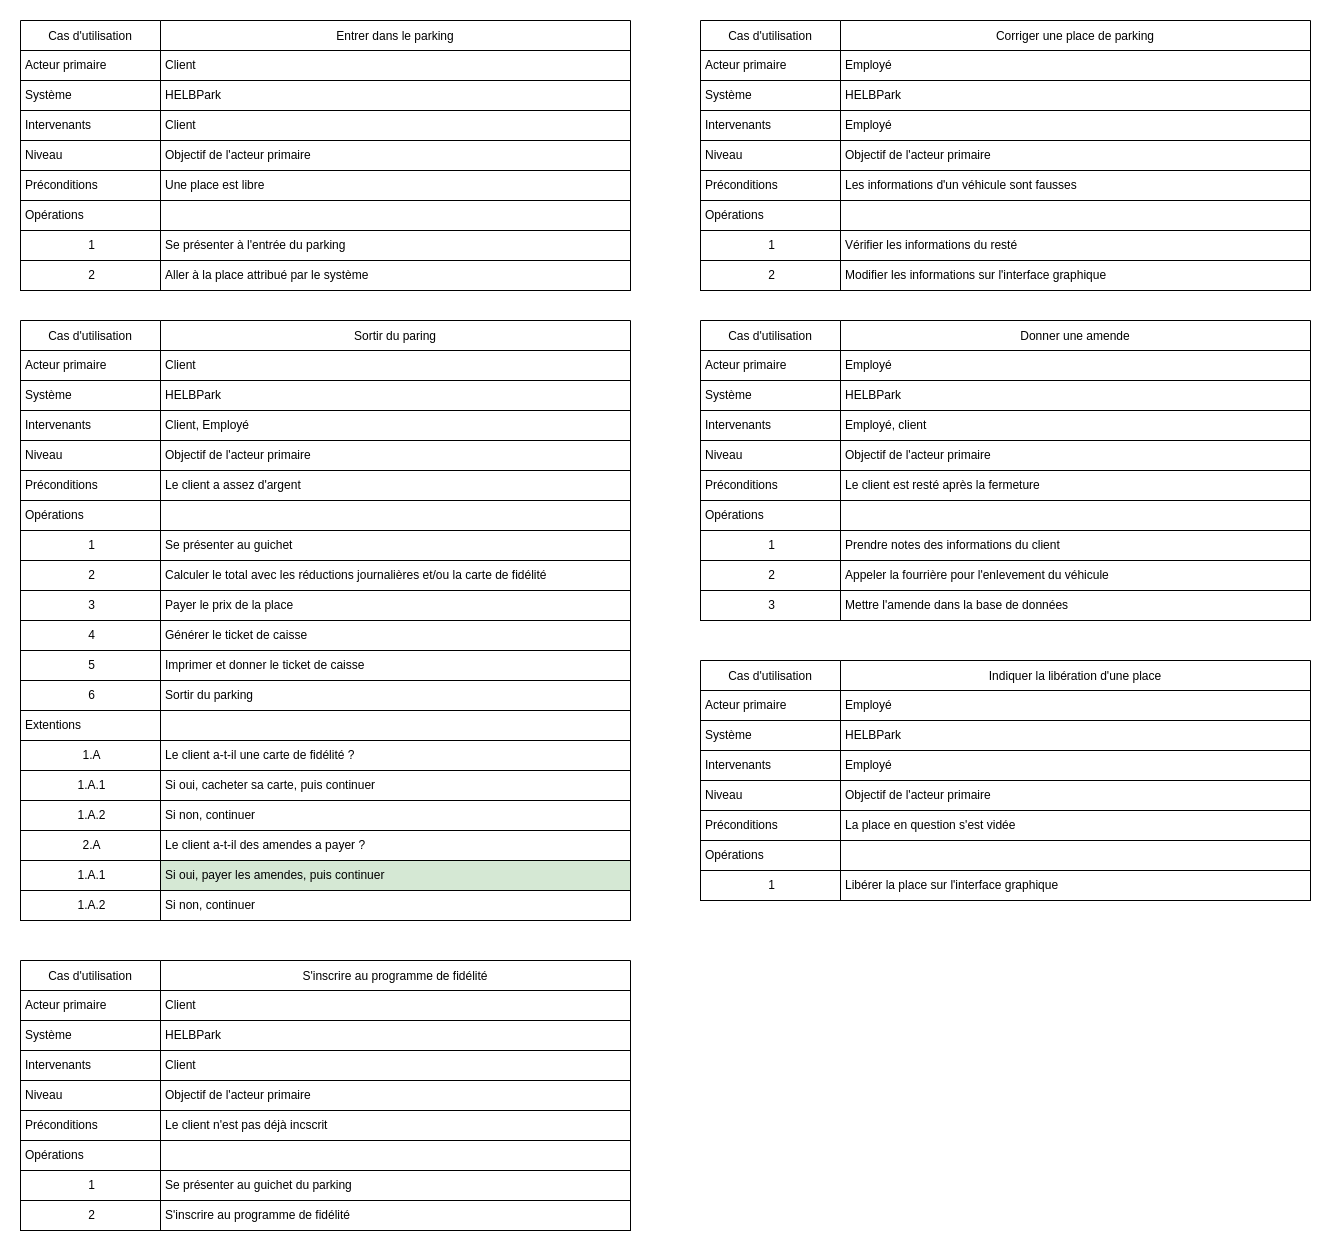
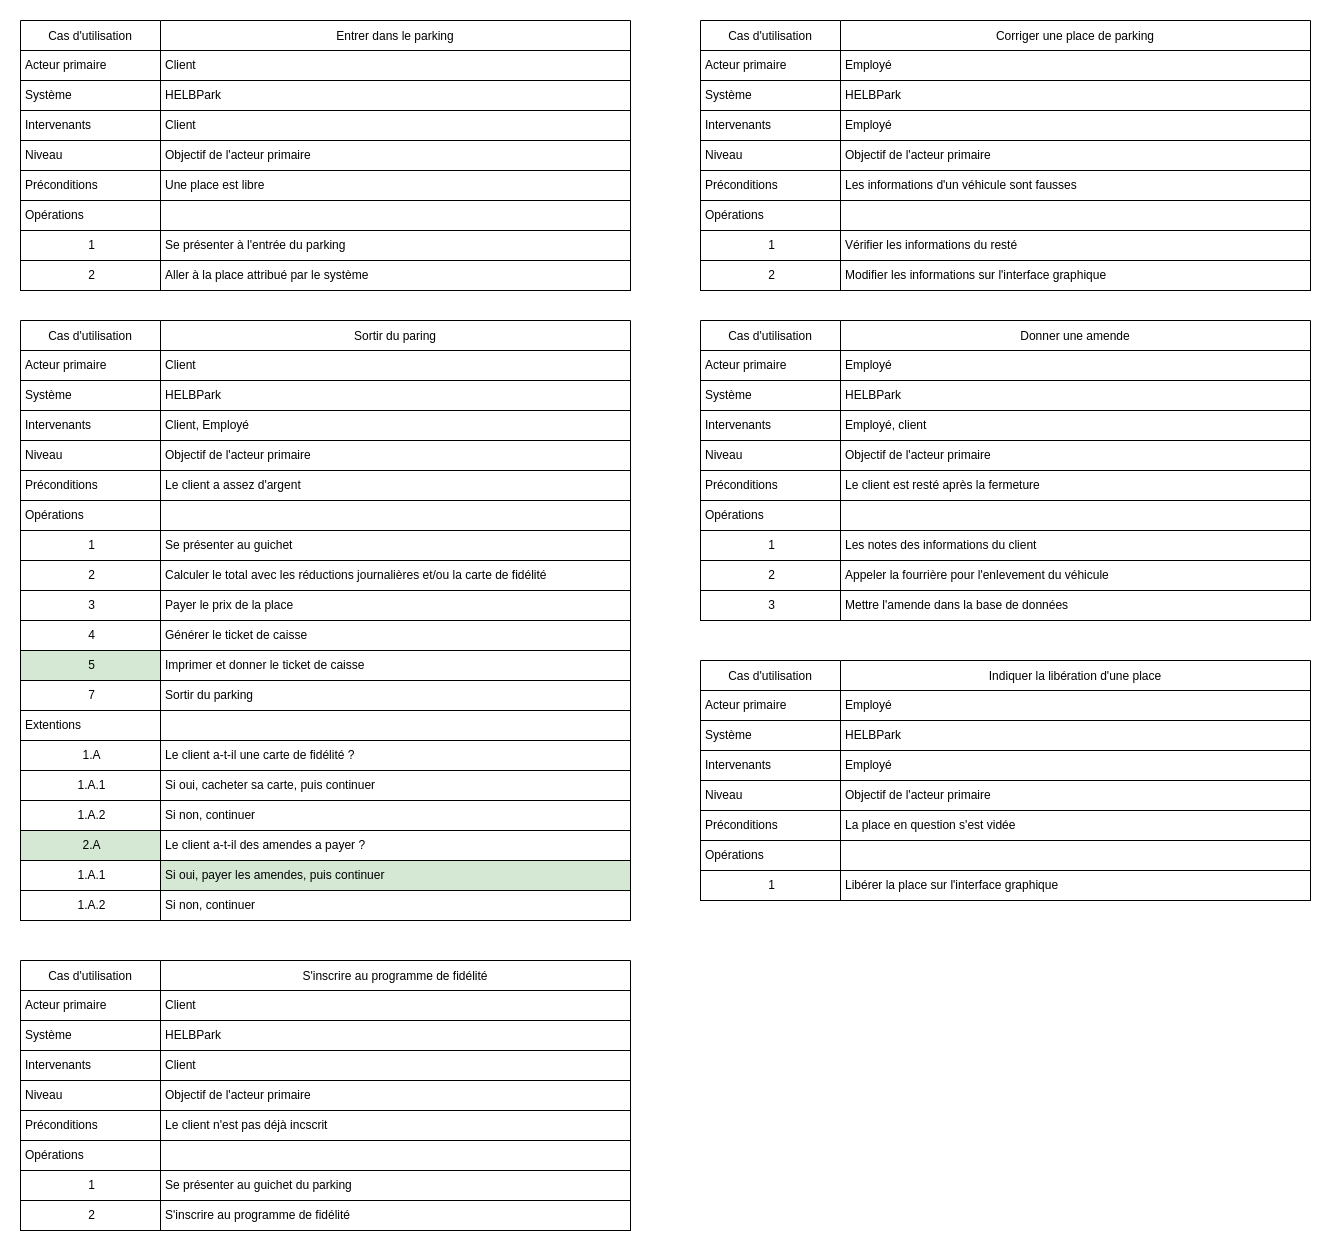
(966, 546) -> (952, 546)
(91, 666) -> (91, 666)
(92, 696) -> (92, 696)
(91, 846) -> (91, 846)
